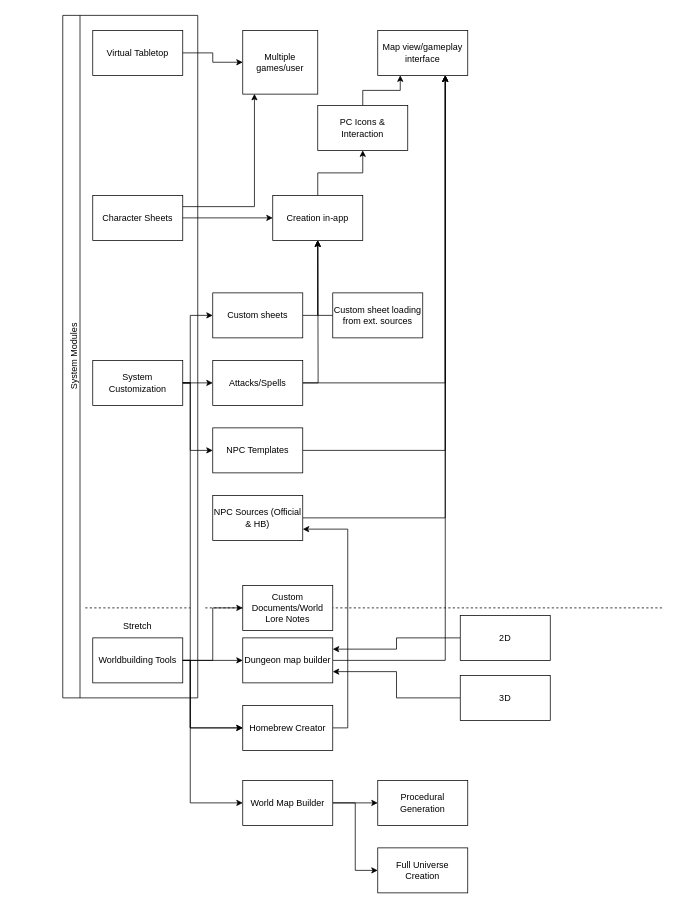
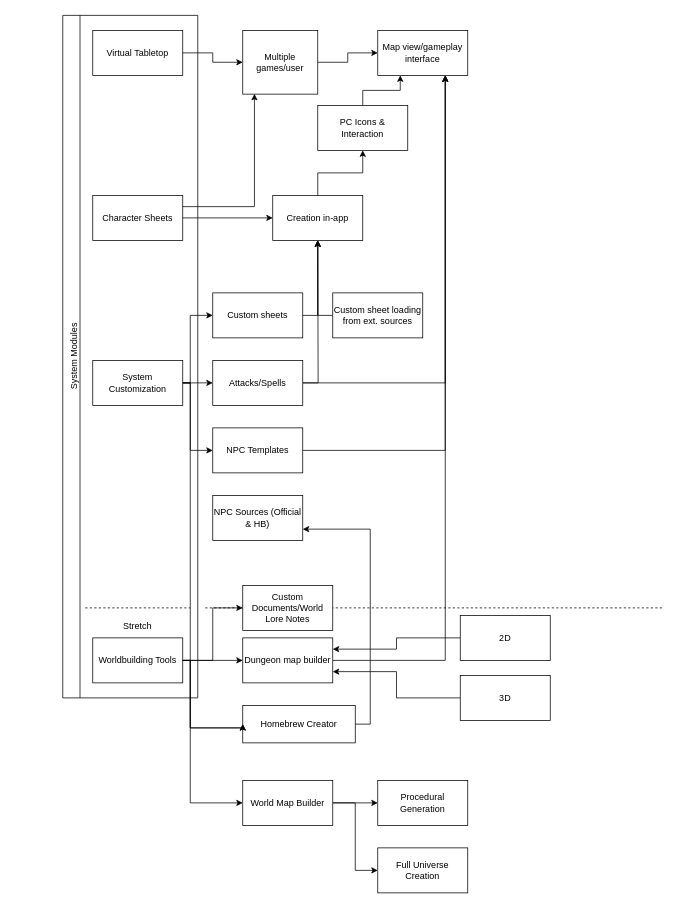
none -> (338, 62)
(373, 518) -> none
(288, 728) -> (299, 724)
